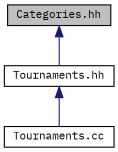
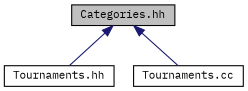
(59, 112) -> (160, 49)
